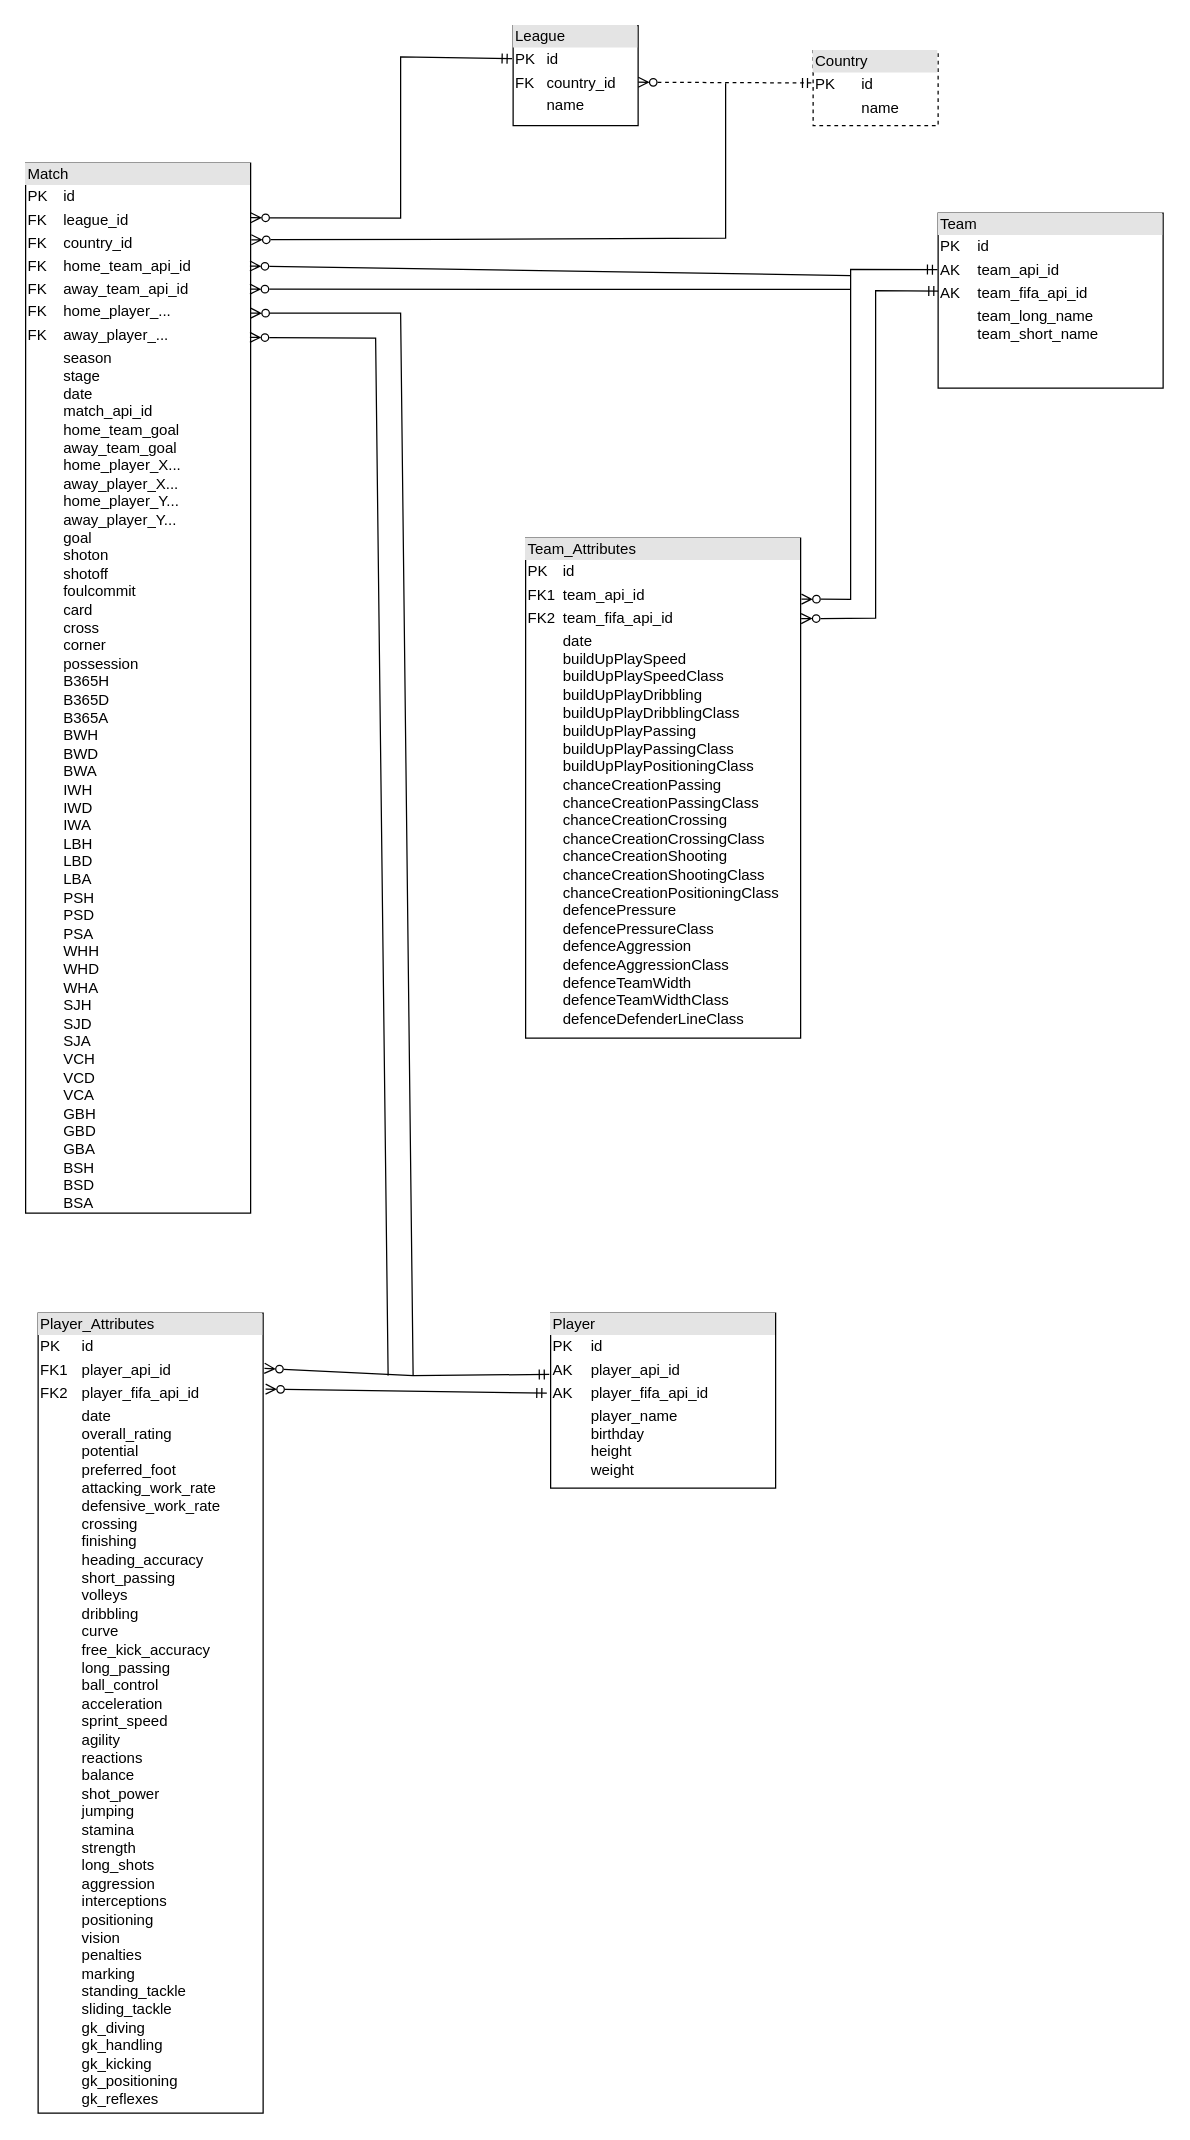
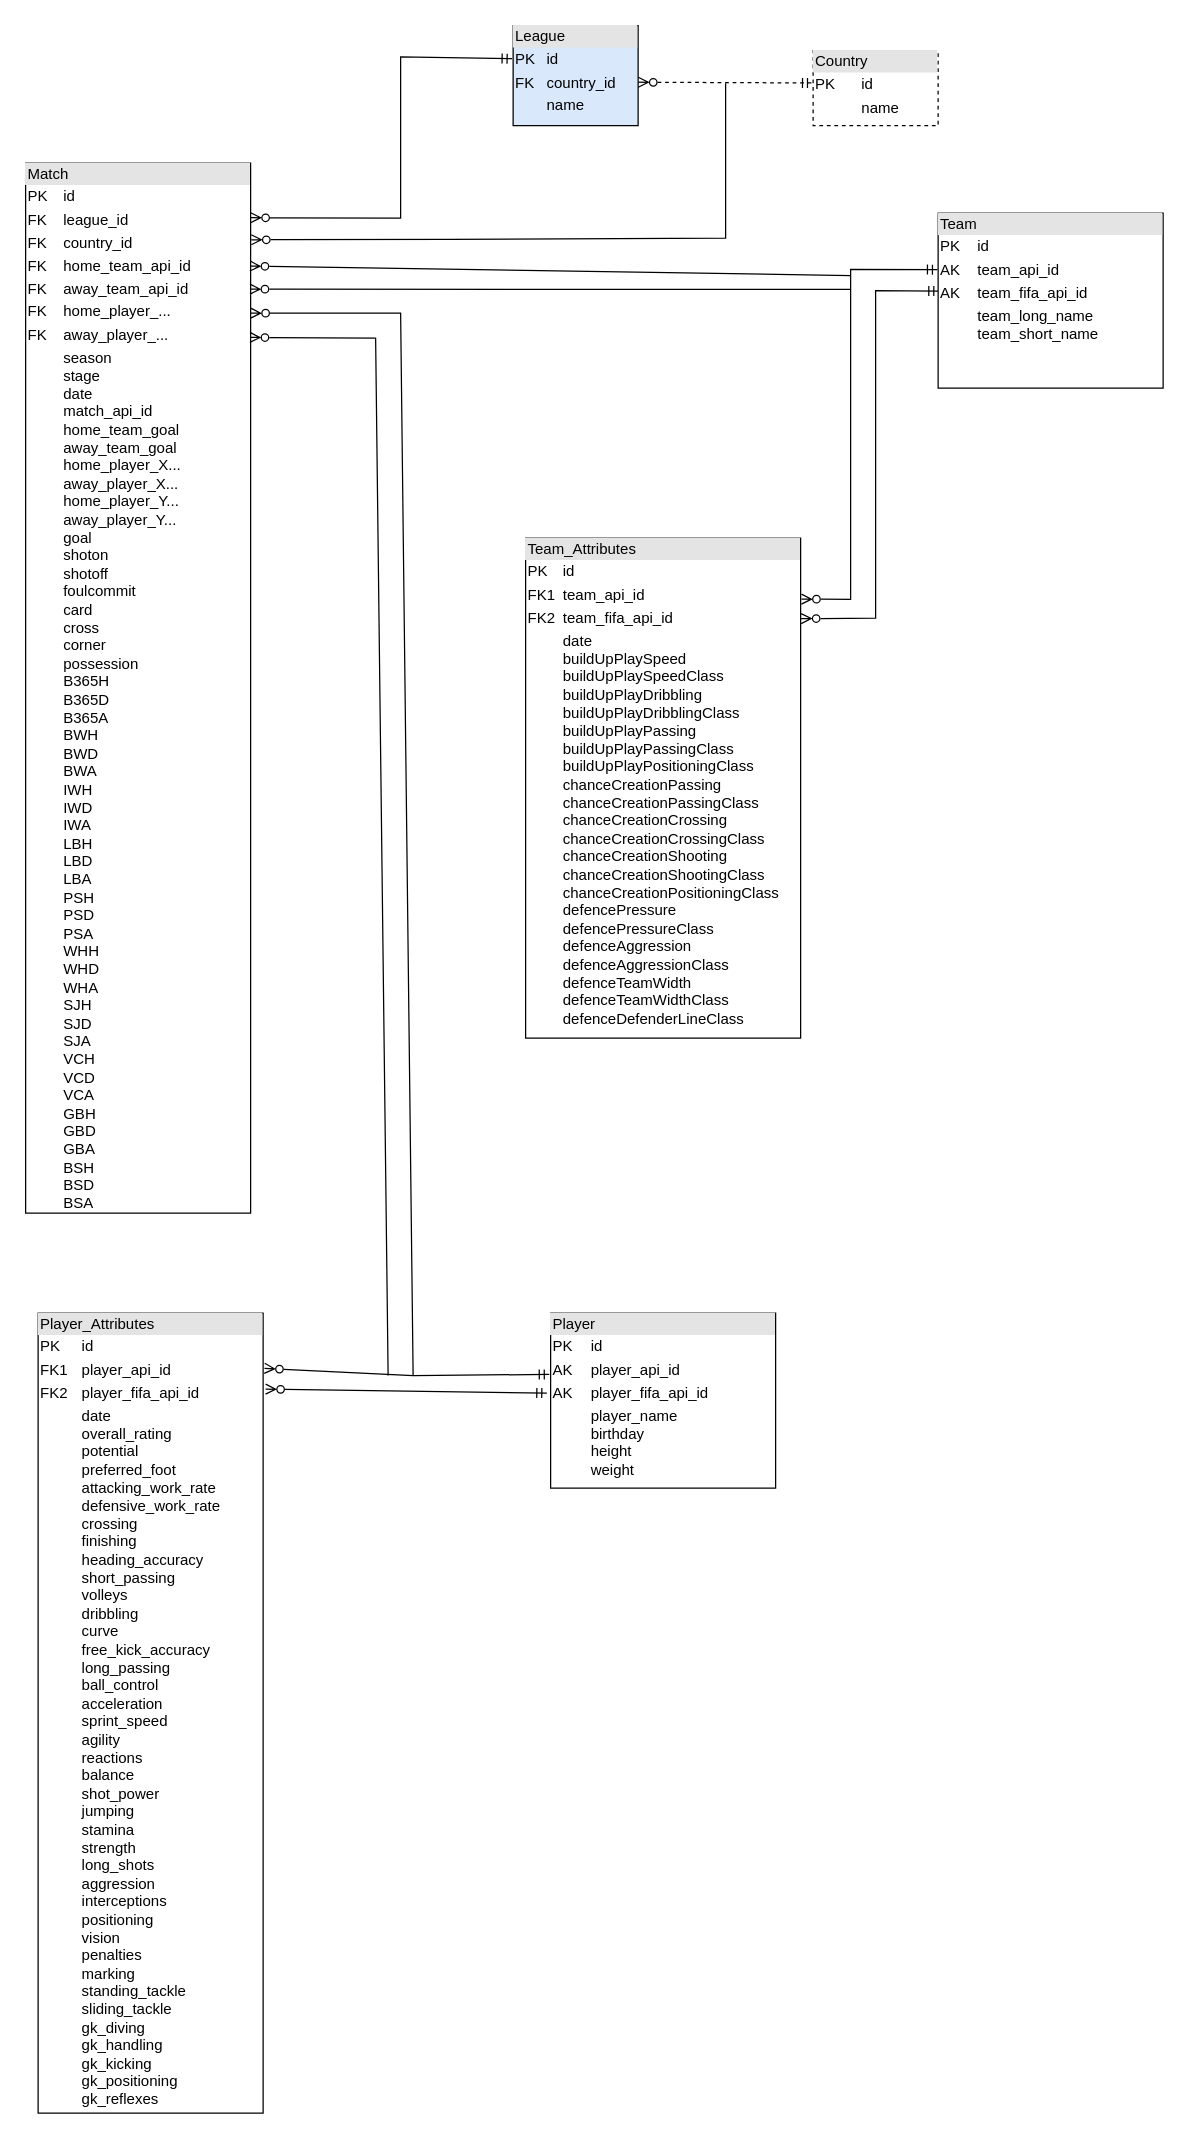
(576, 76) -> (576, 76)
